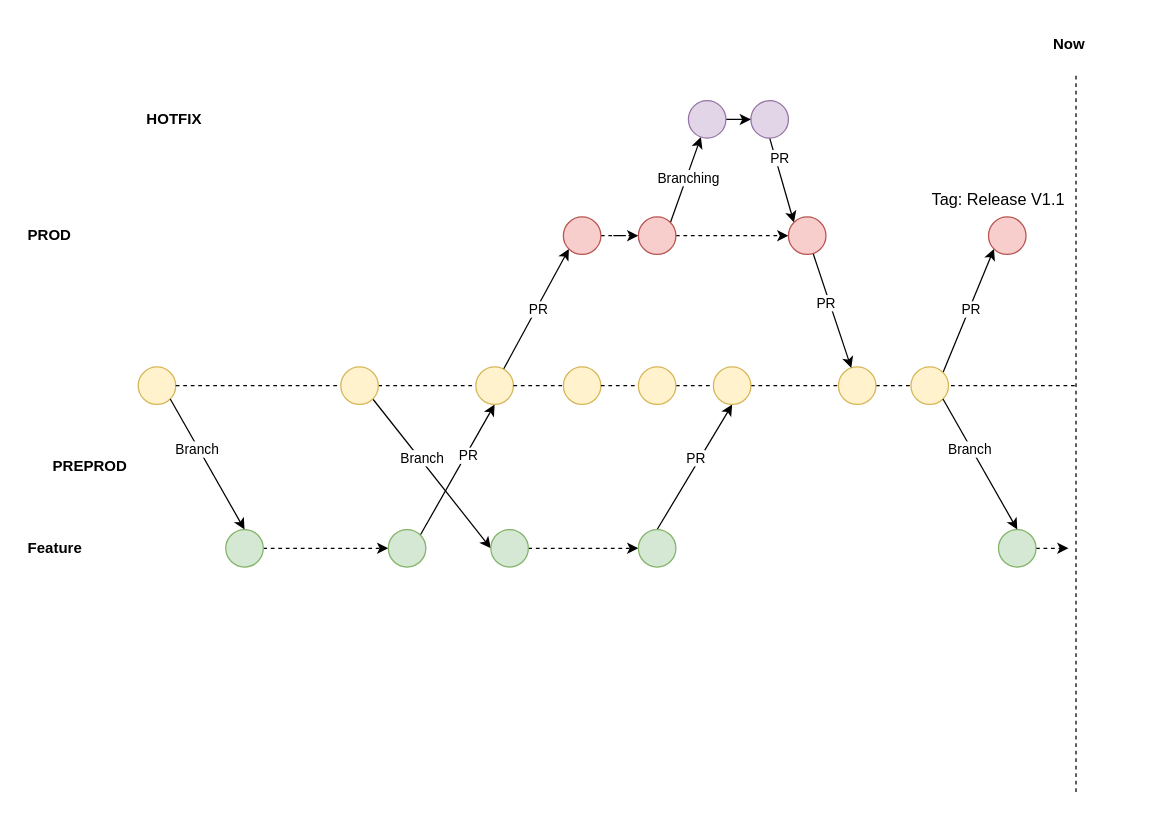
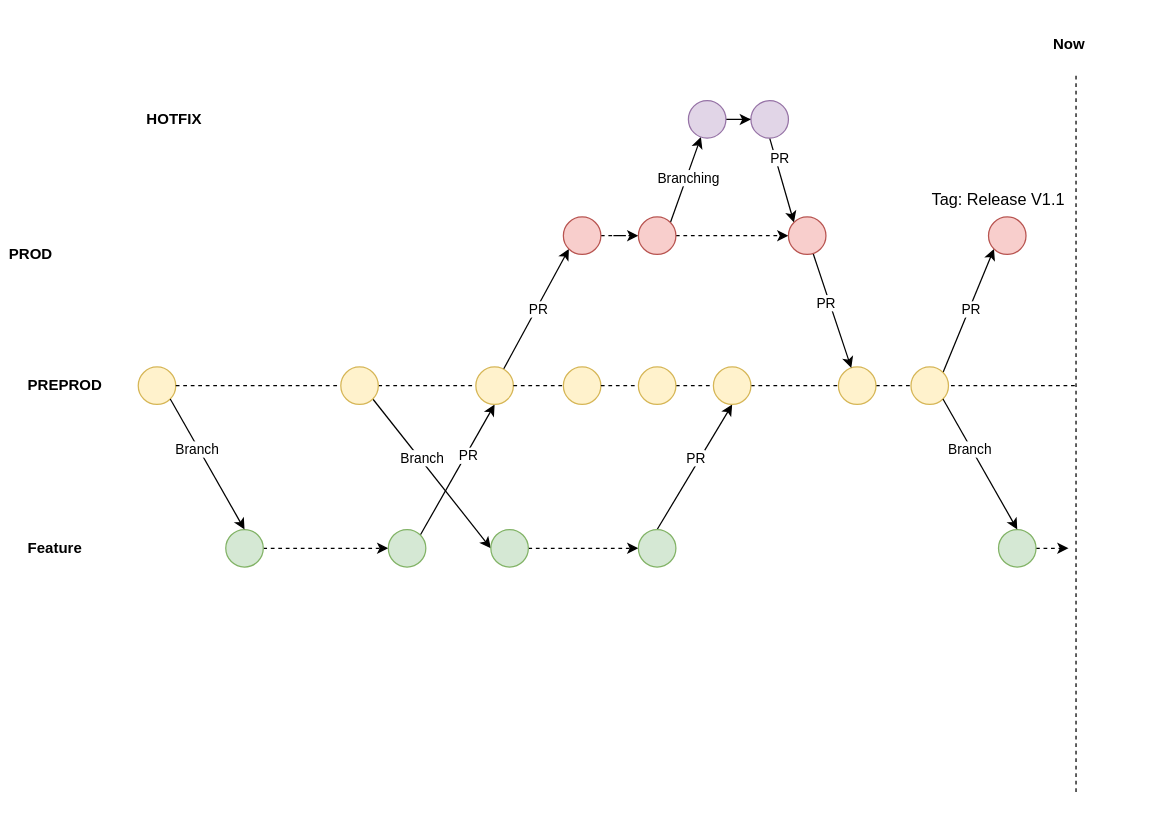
(63, 236) -> (44, 254)
(88, 467) -> (63, 386)
